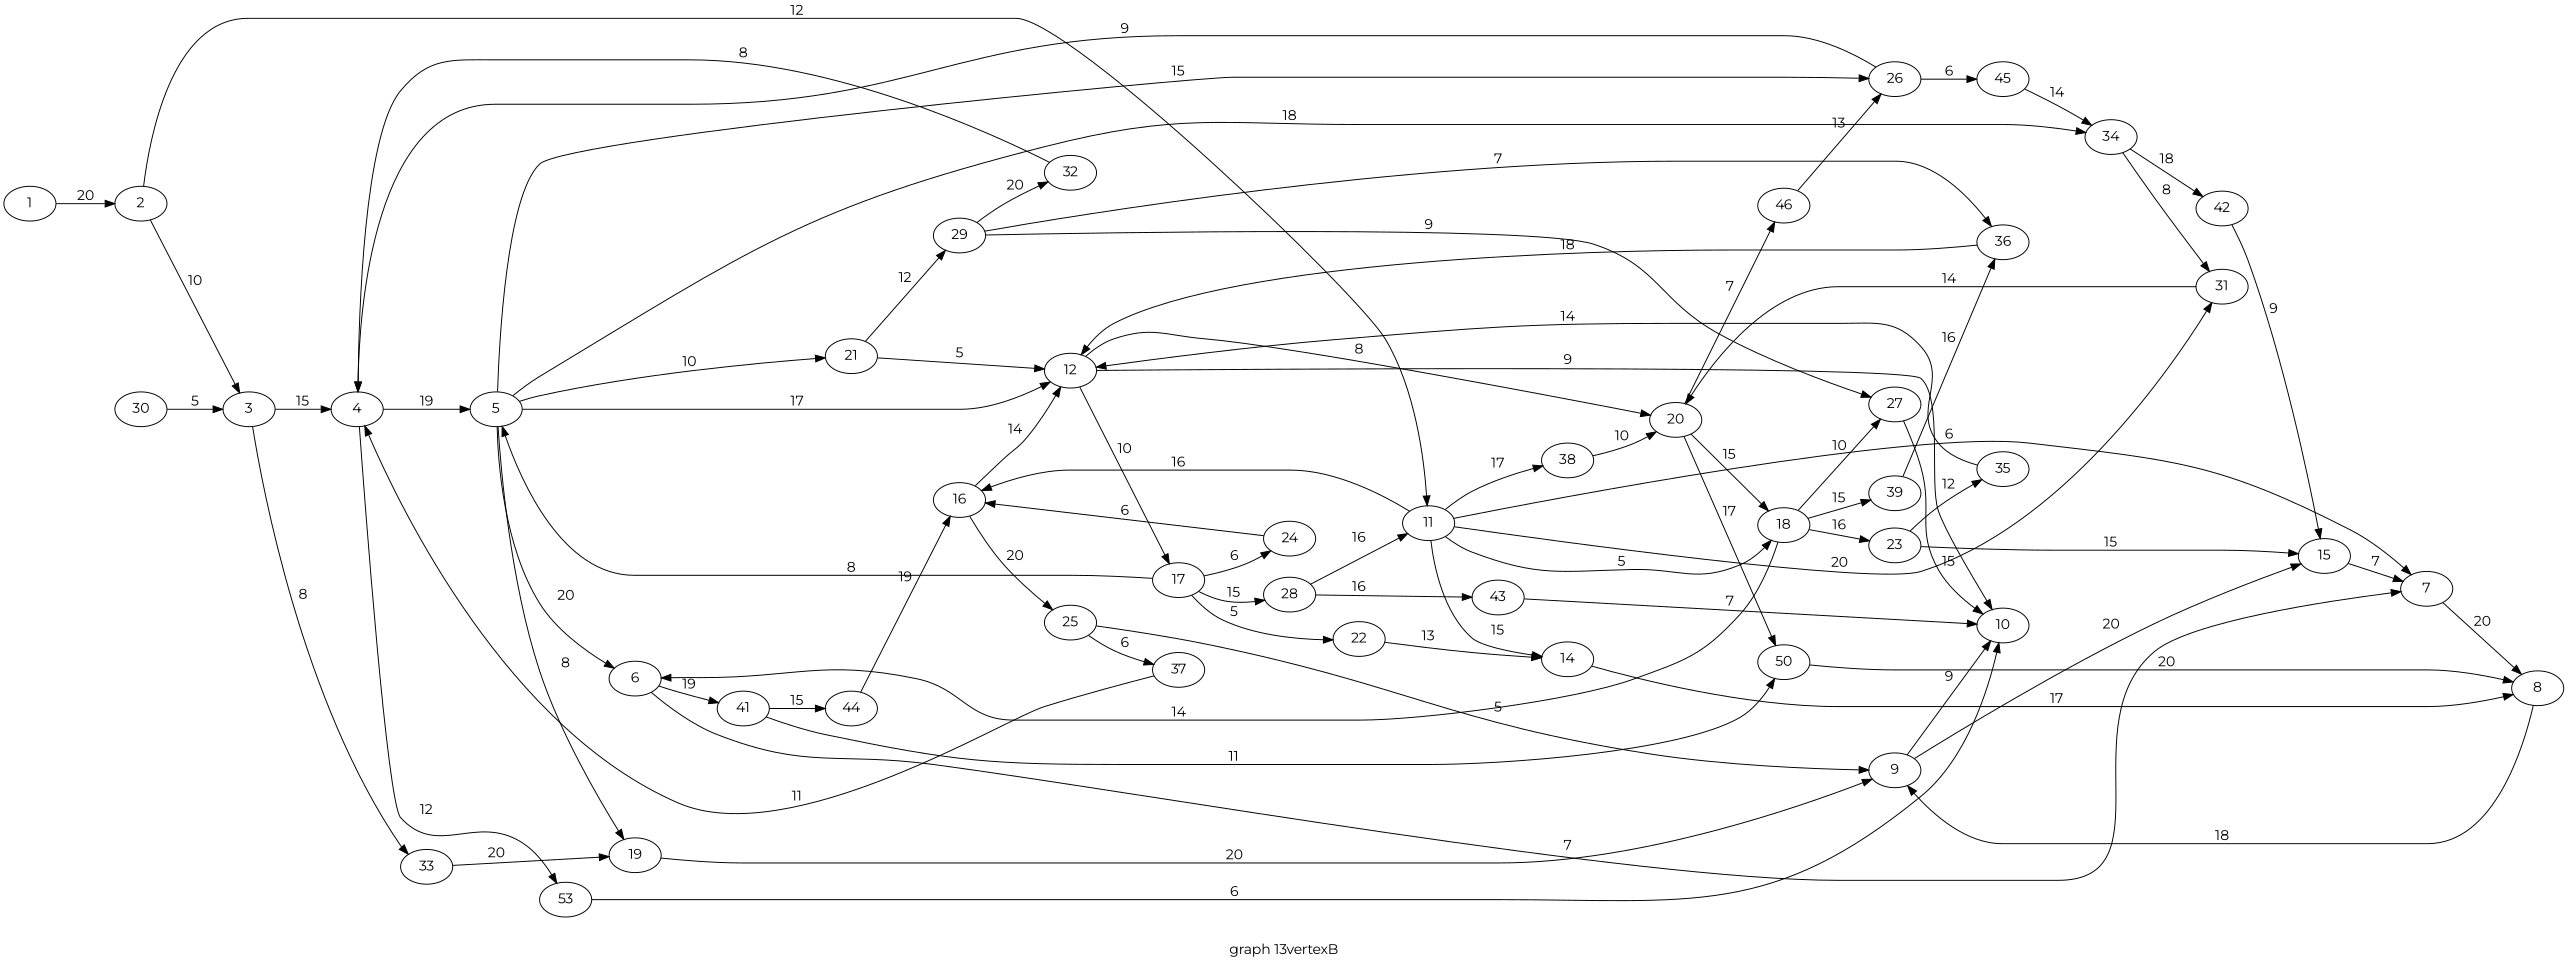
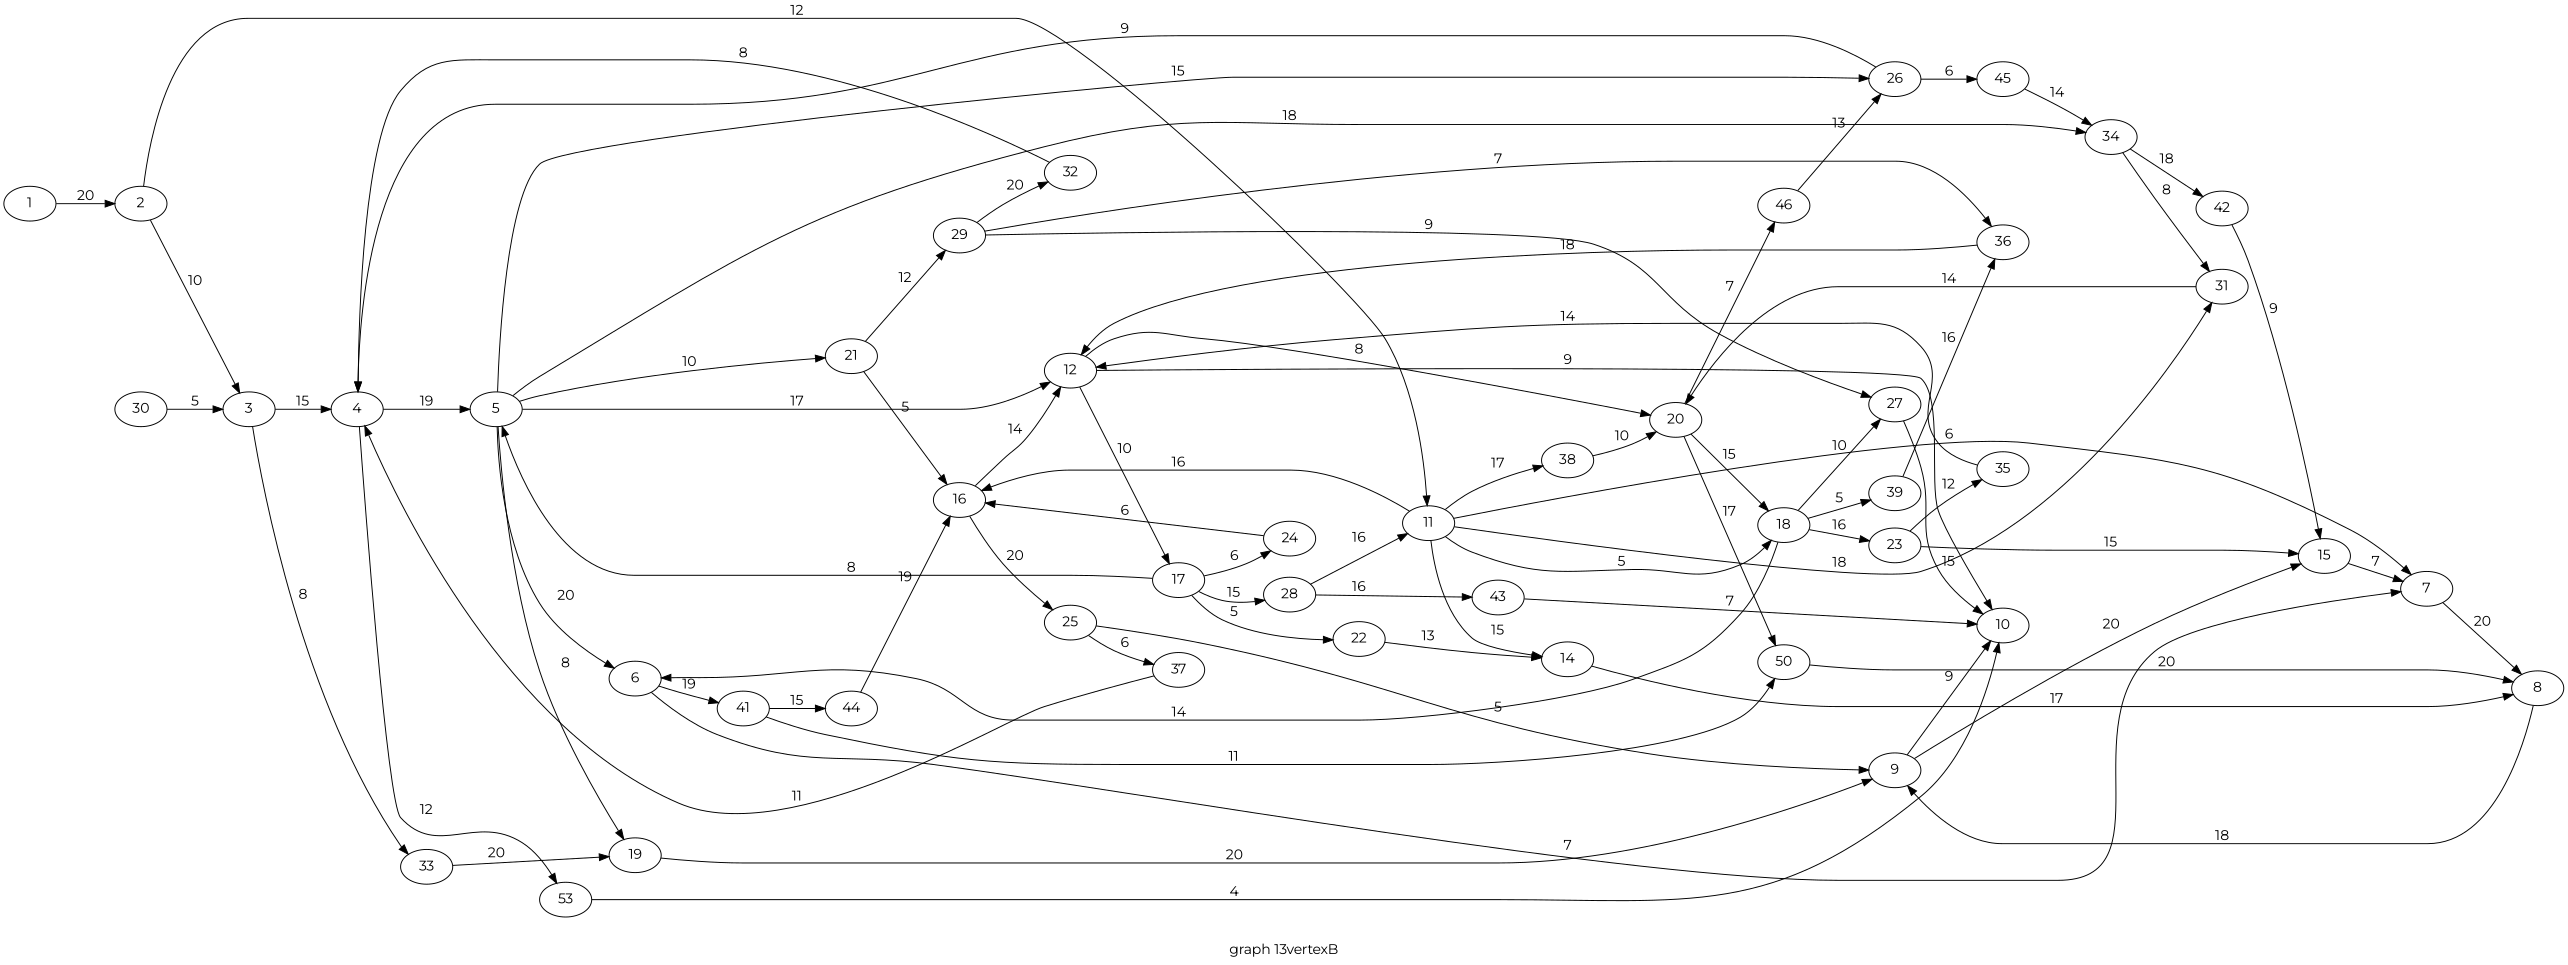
(956, 363) -> (902, 424)
(1839, 499) -> (1839, 499)
(1839, 563) -> (1839, 563)
(1234, 892) -> (1234, 892)
